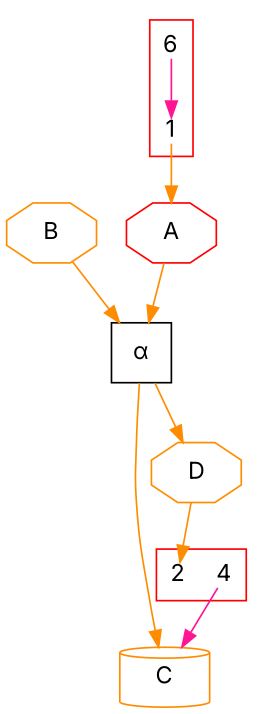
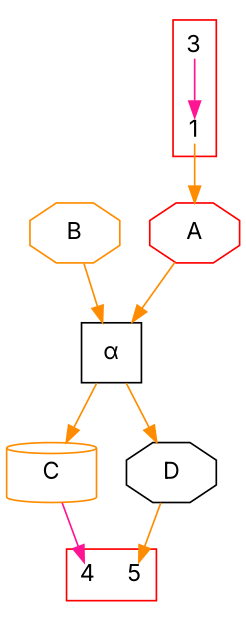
(171, 46) -> (195, 46)
(196, 473) -> (171, 473)
(178, 575) -> (135, 575)
(204, 611) -> (70, 525)
